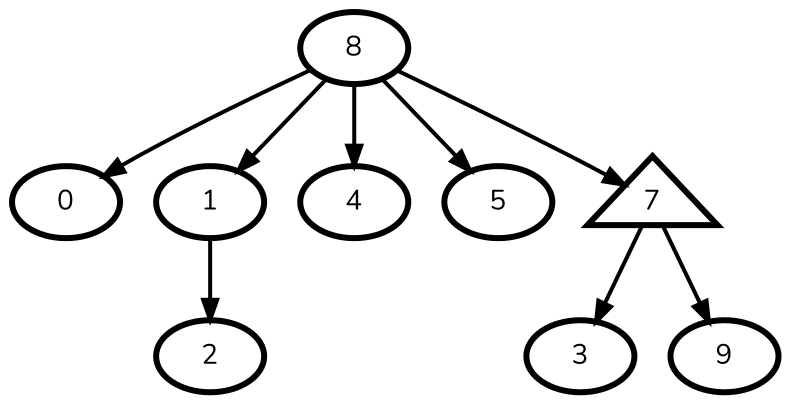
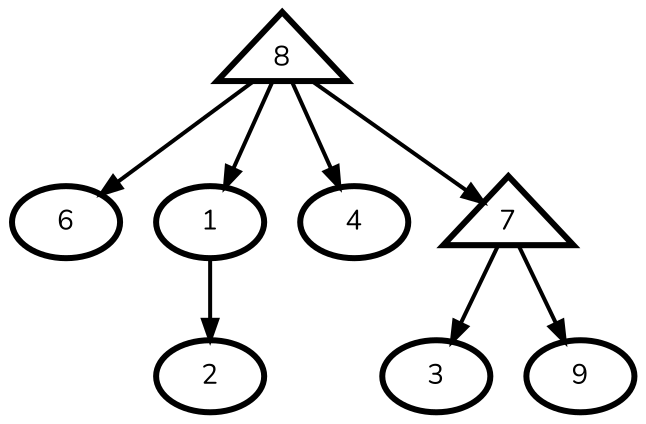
(354, 48) -> (282, 58)
(66, 202) -> (66, 222)
(498, 202) -> none
